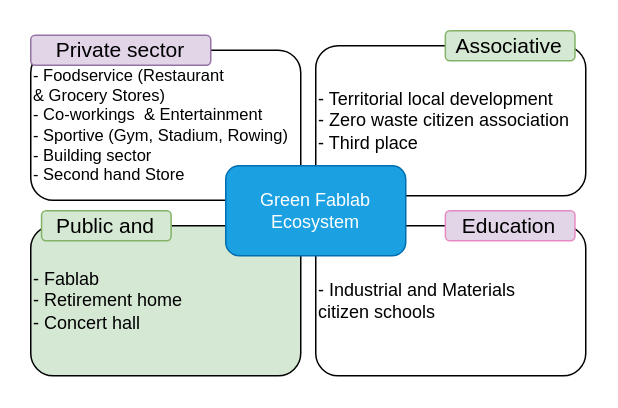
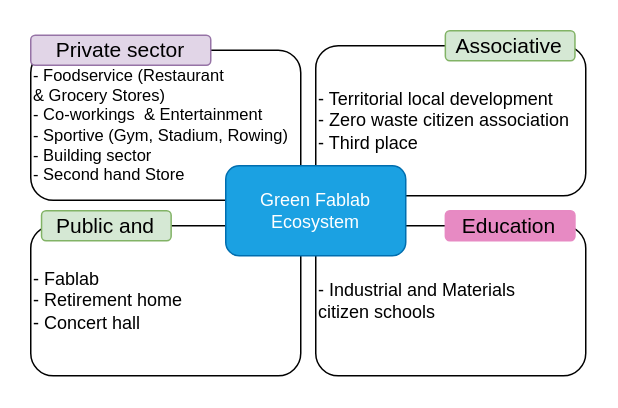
(510, 226) -> (510, 226)
(166, 301) -> (166, 301)
